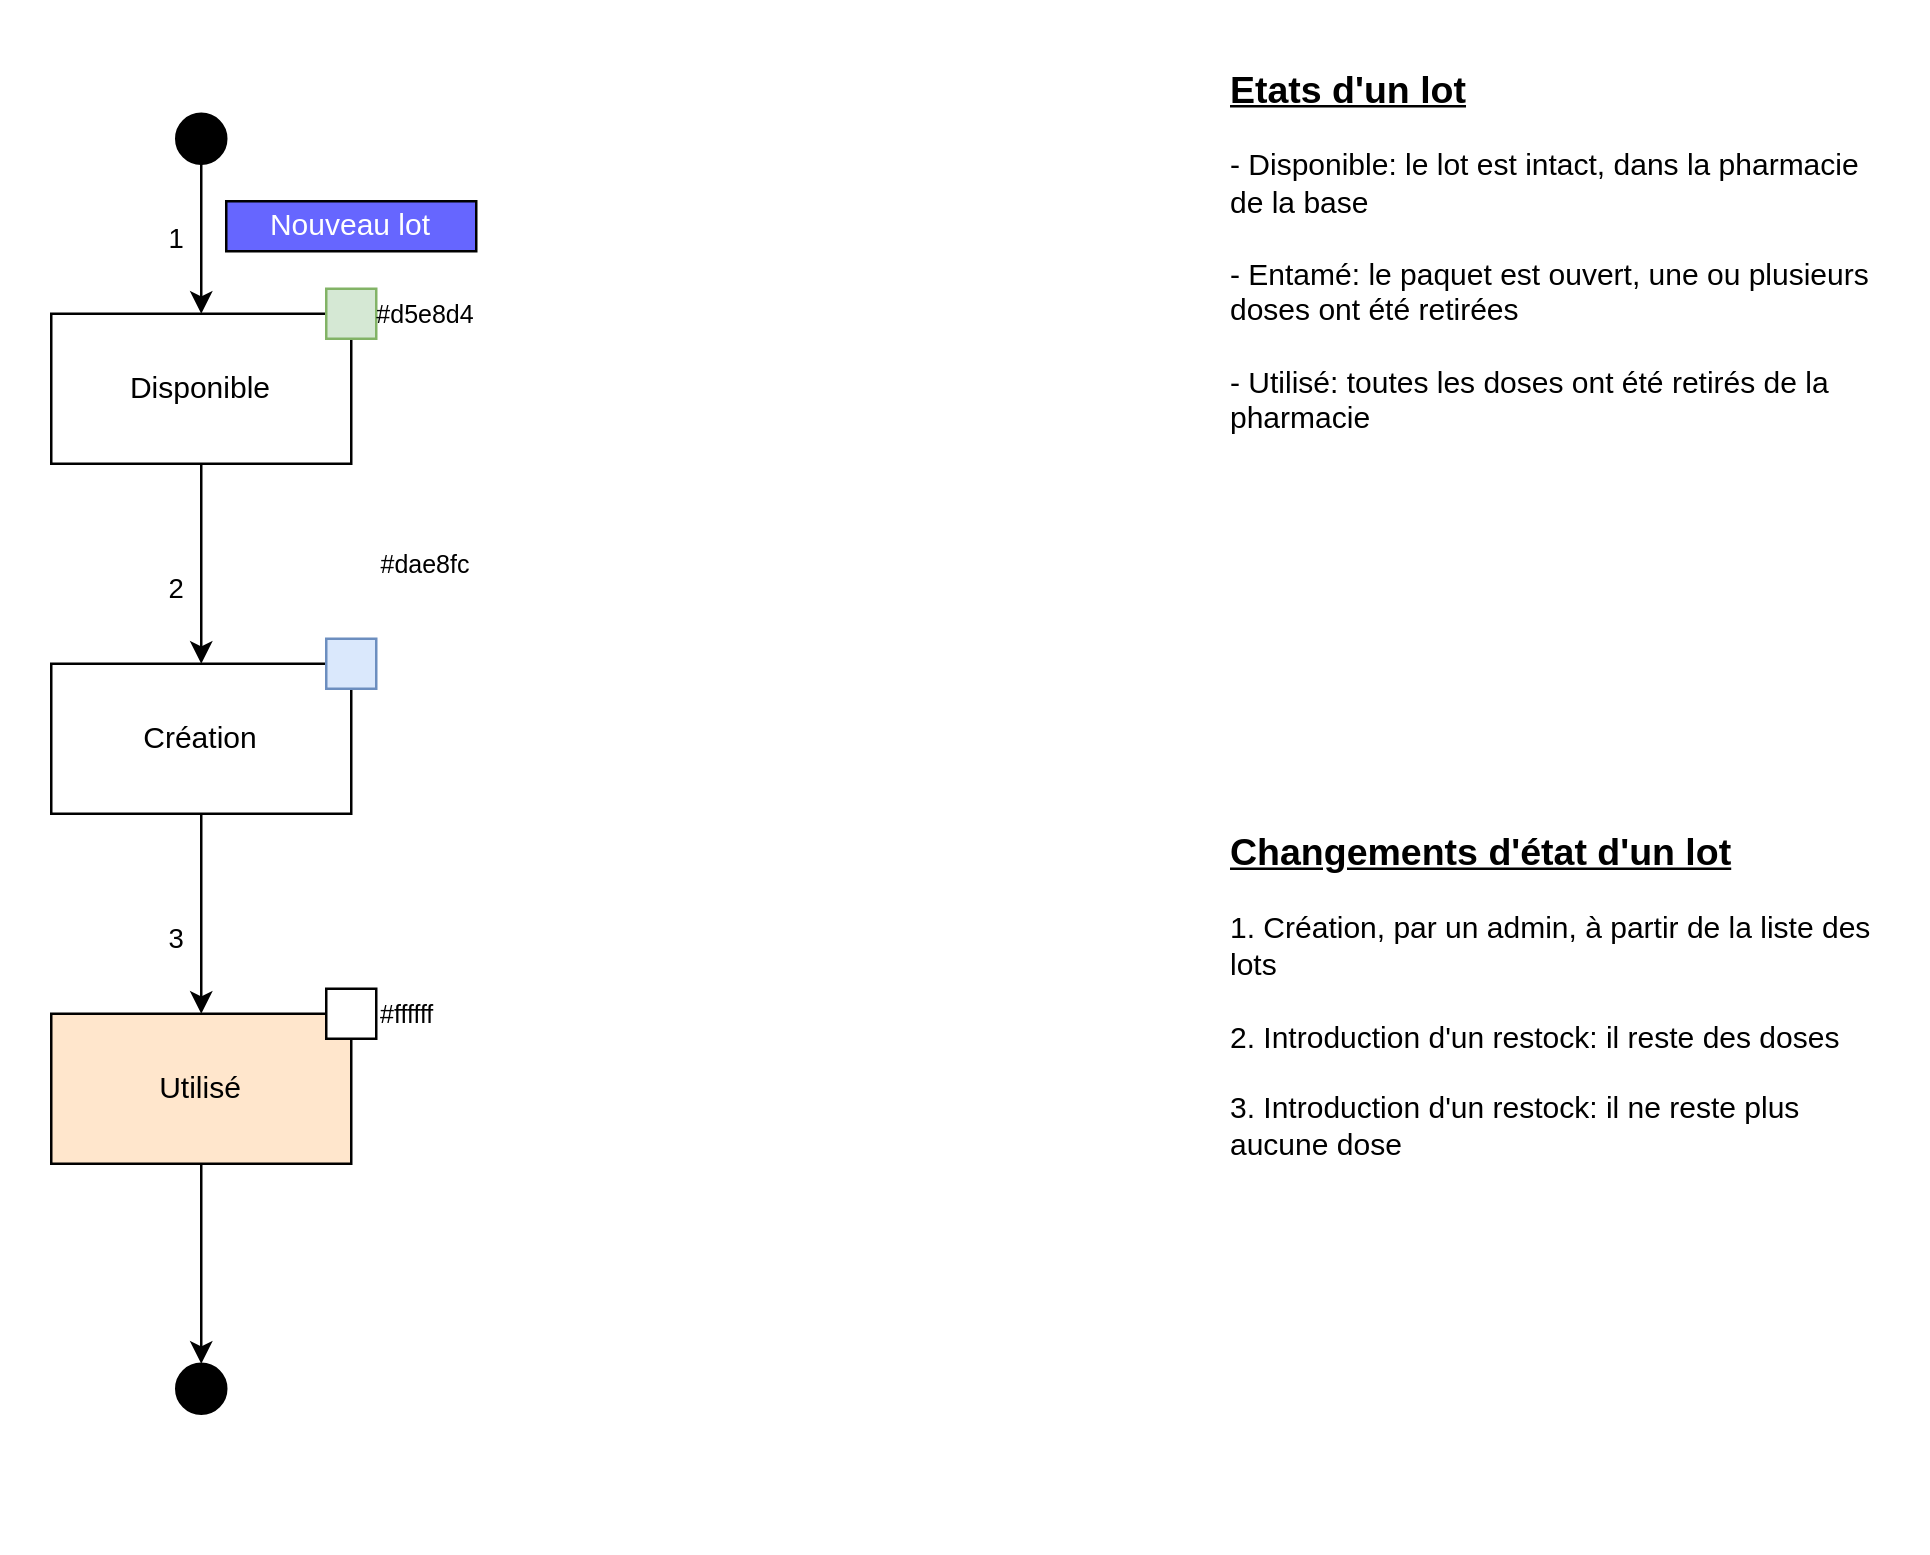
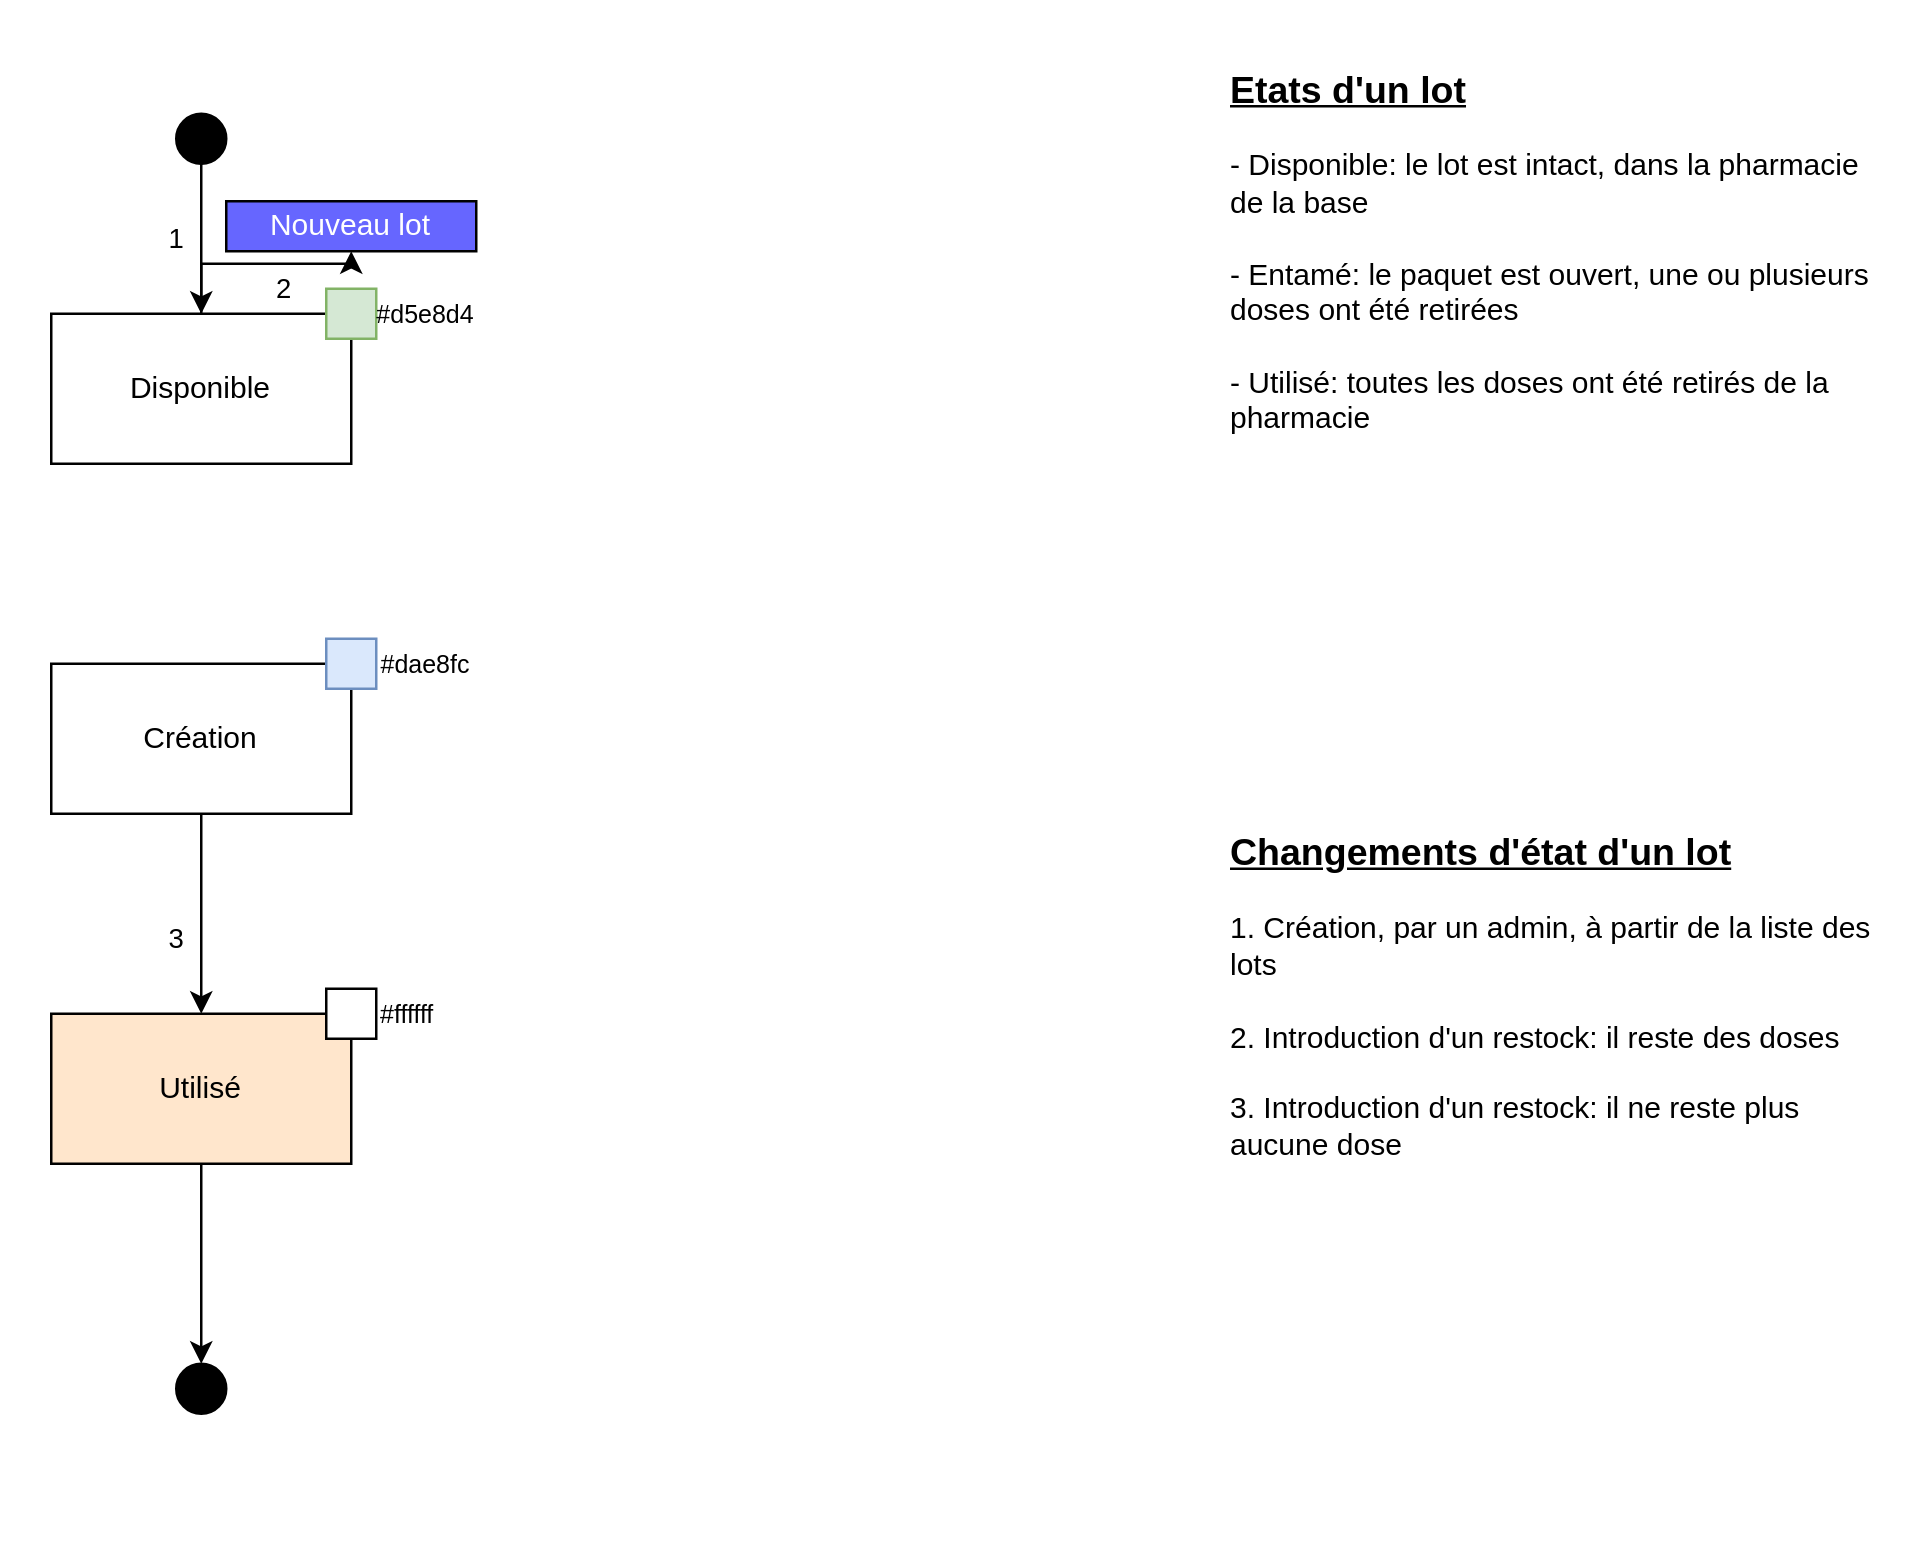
(201, 556) -> (280, 264)
(426, 564) -> (426, 664)
